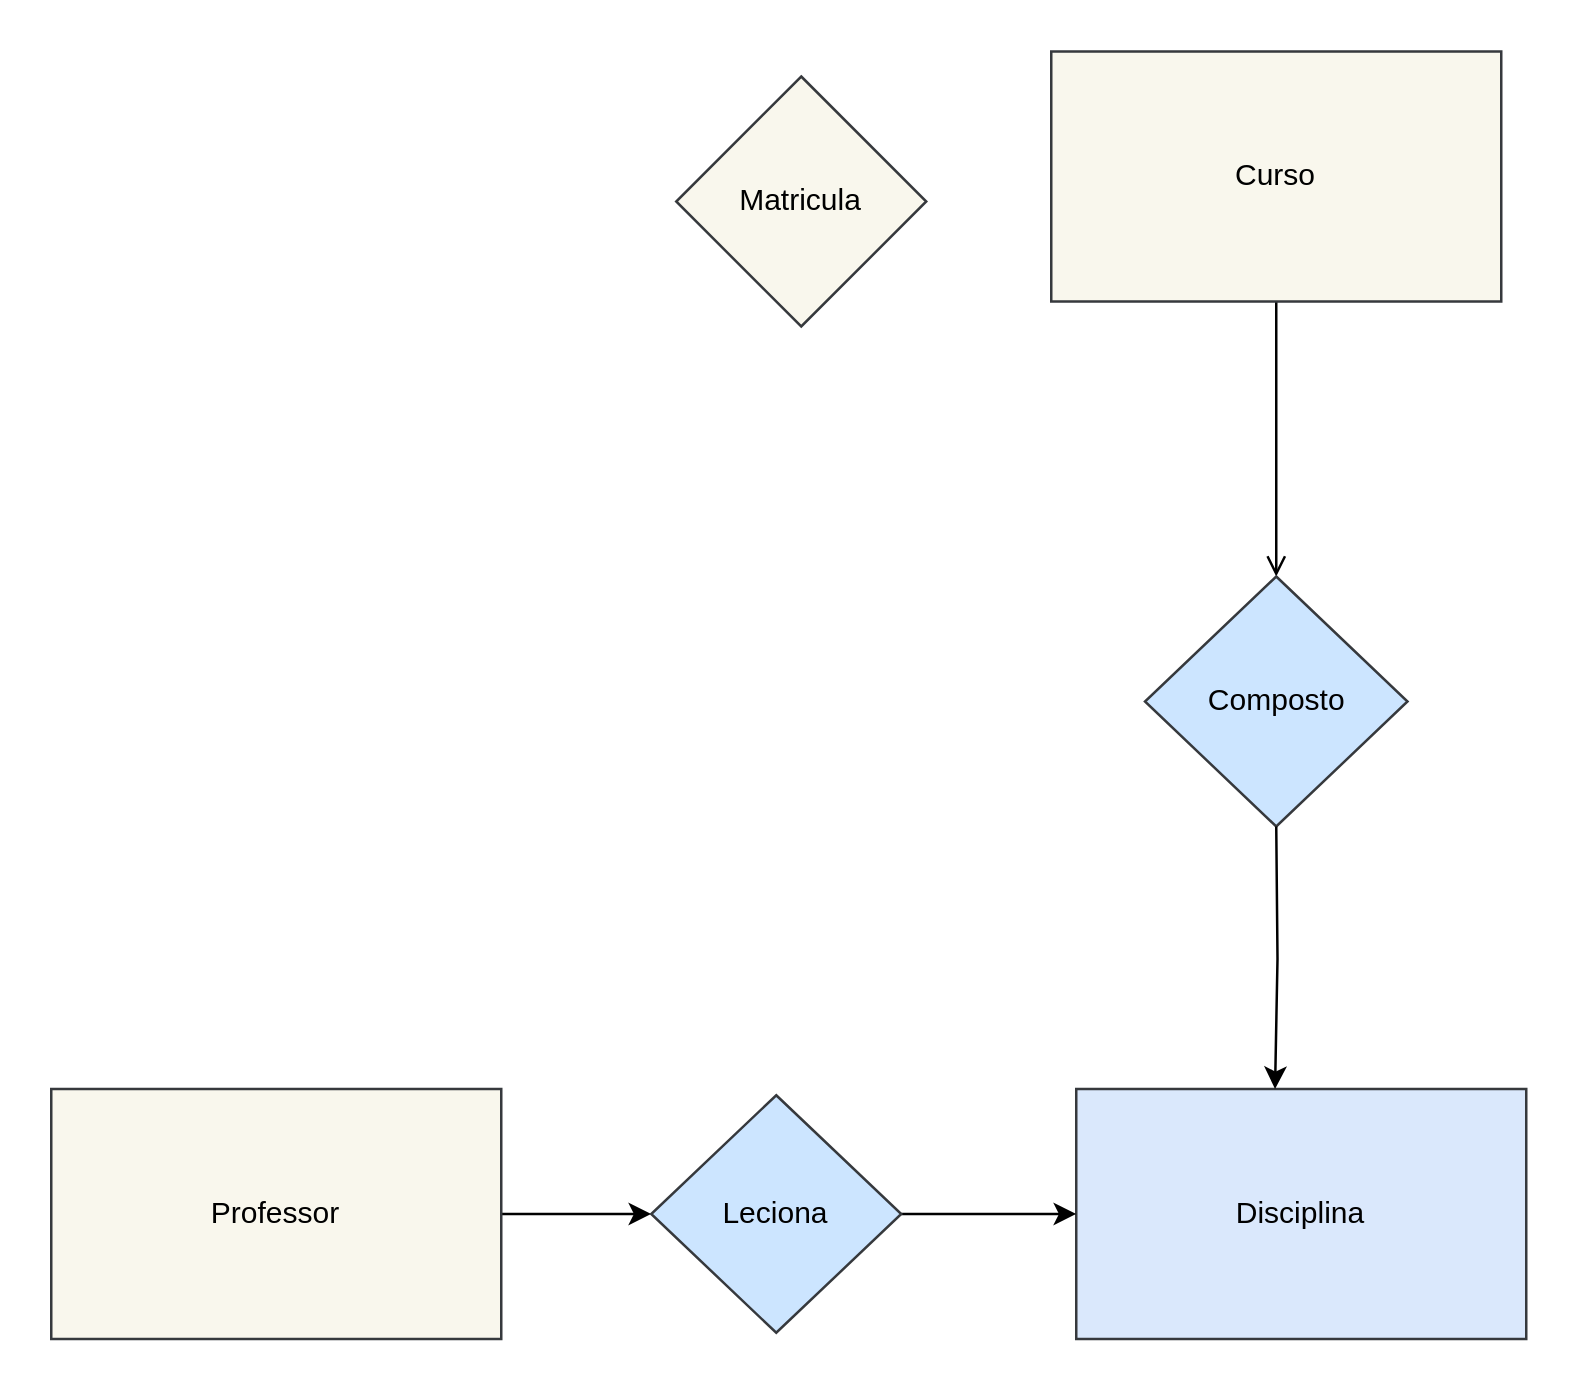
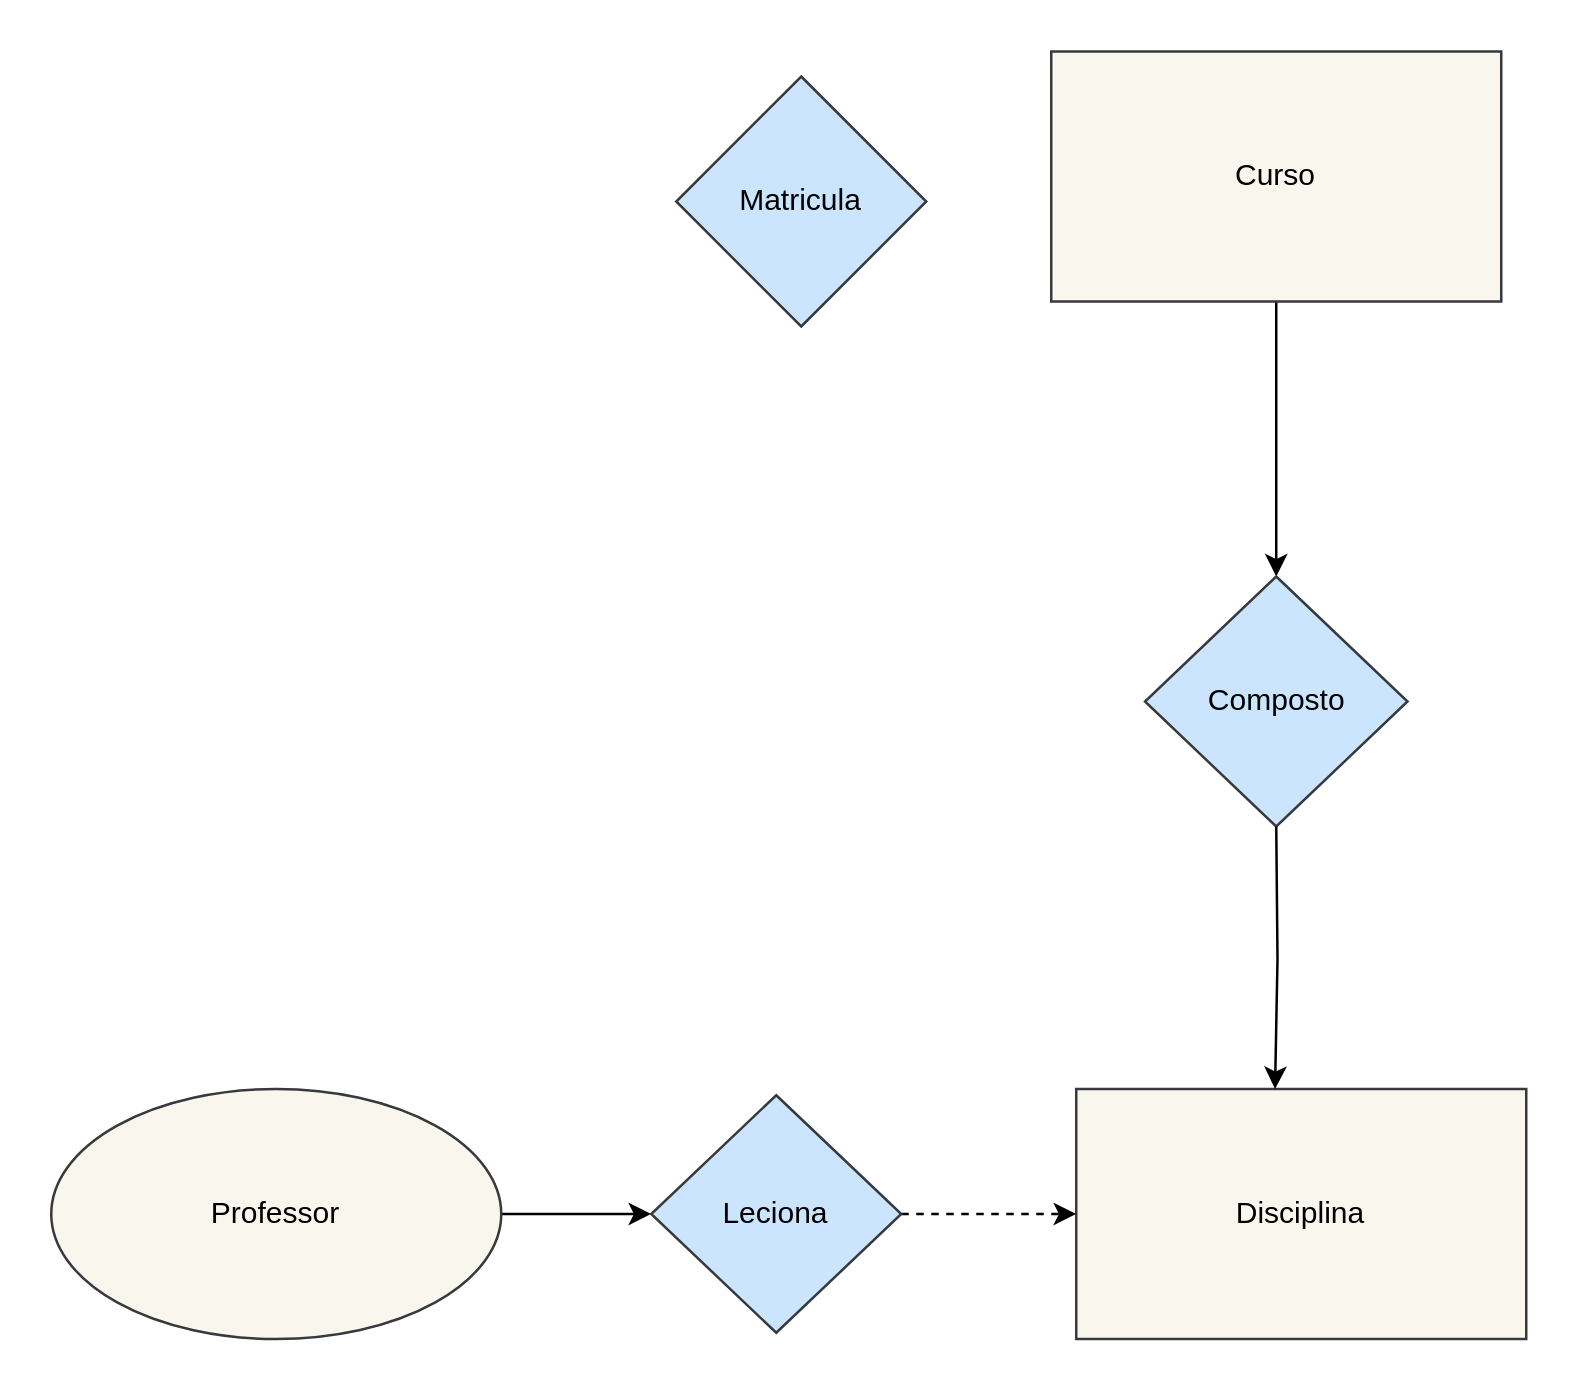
(801, 201) -> (801, 201)
(1276, 562) -> (1276, 558)
(276, 1214) -> (276, 1214)
(977, 1214) -> (977, 1214)
(1301, 1214) -> (1301, 1214)
